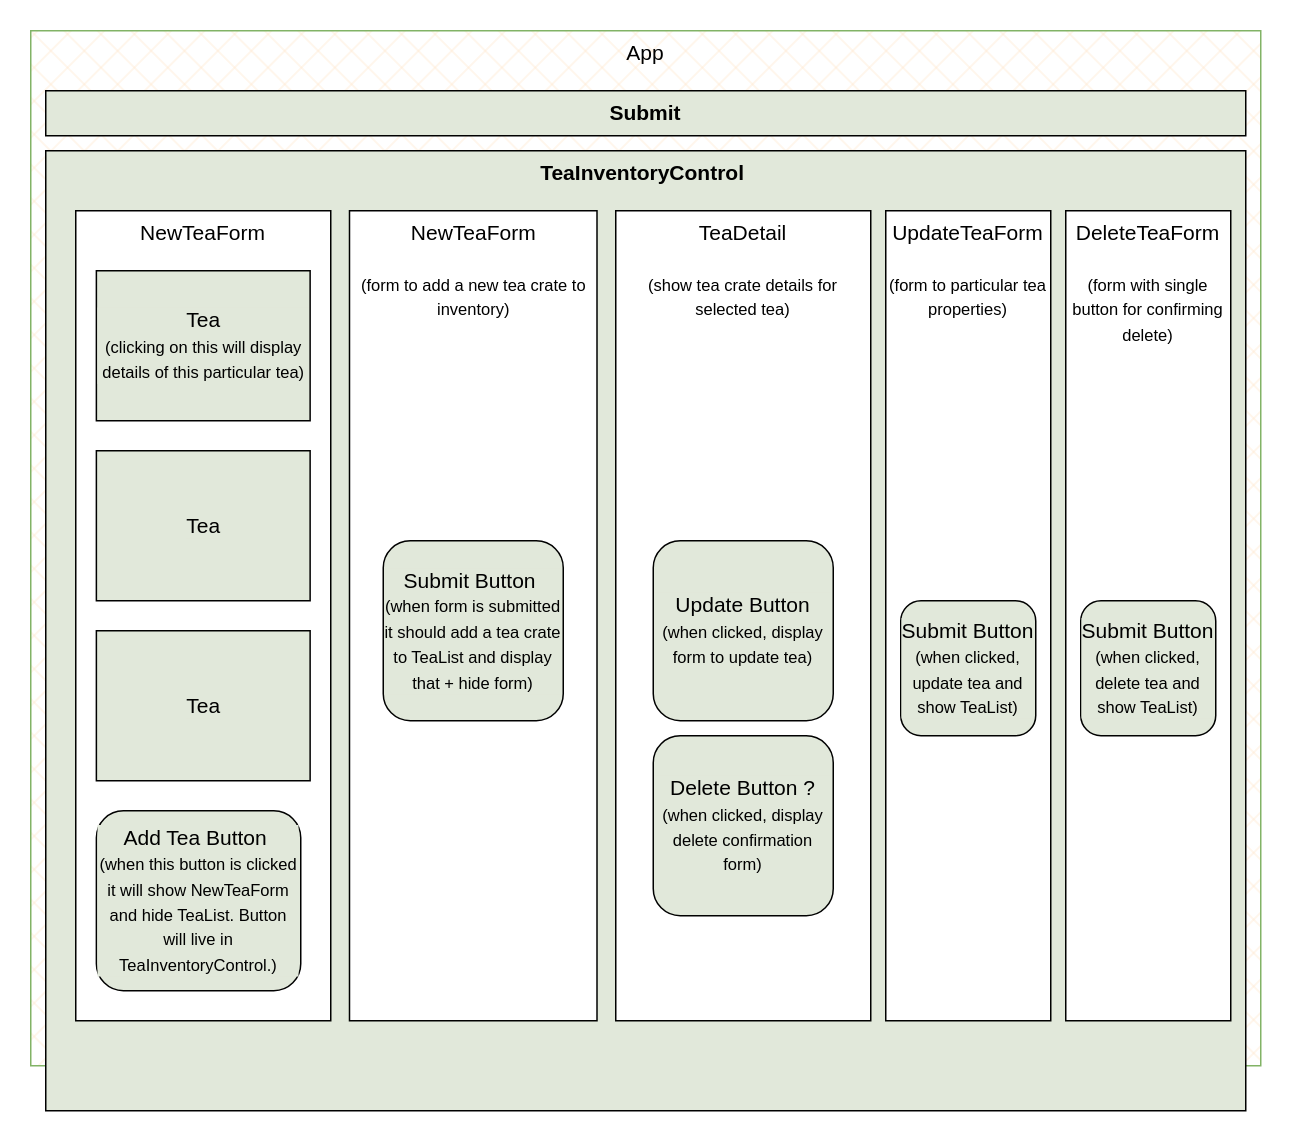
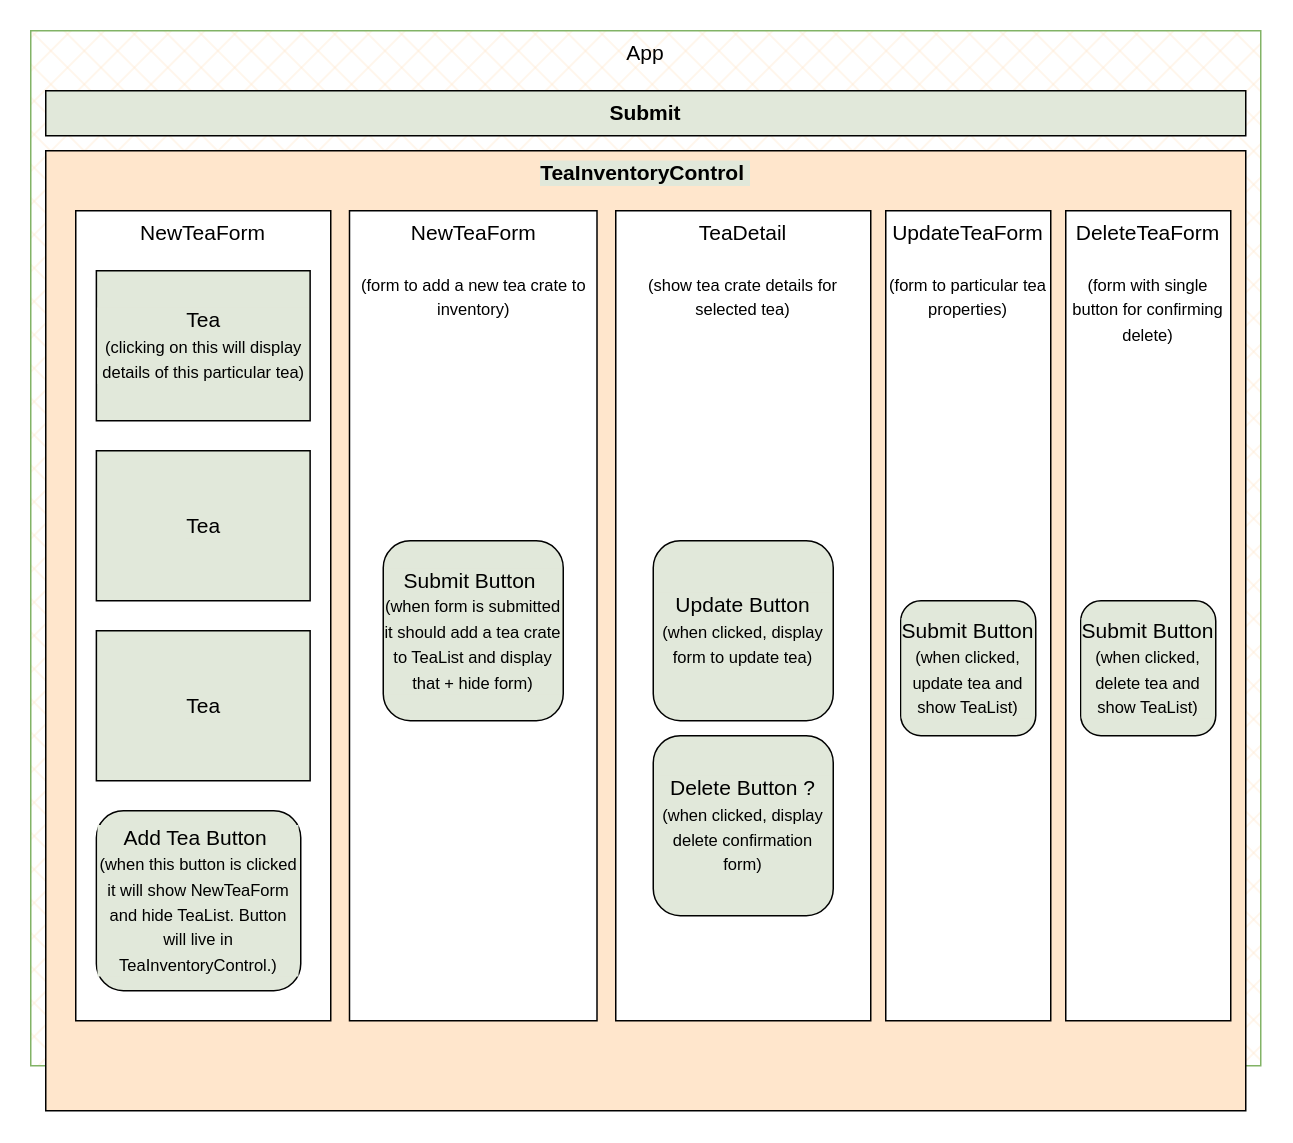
(646, 172) -> (646, 172)
